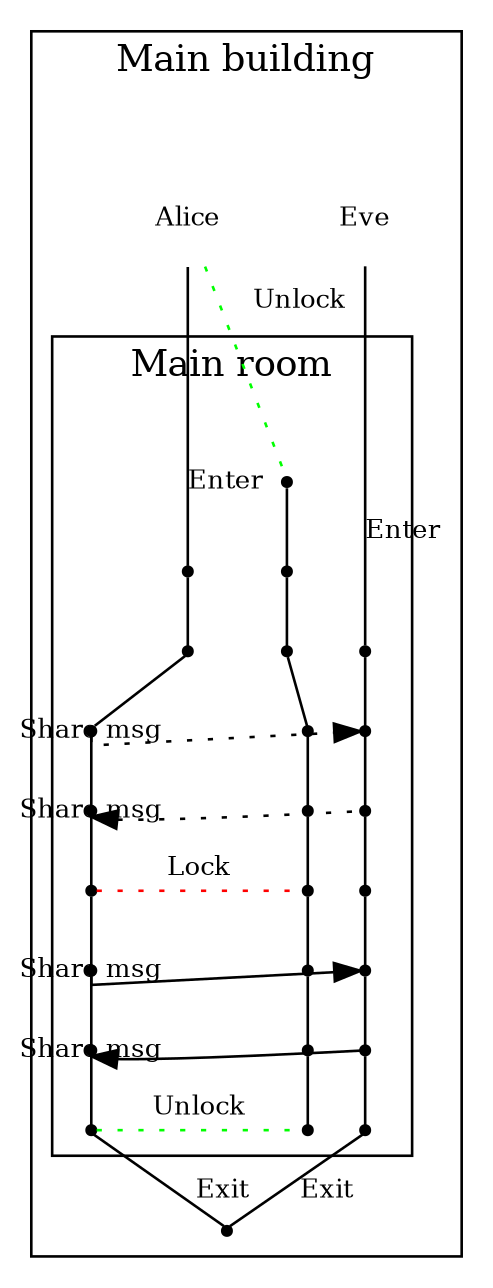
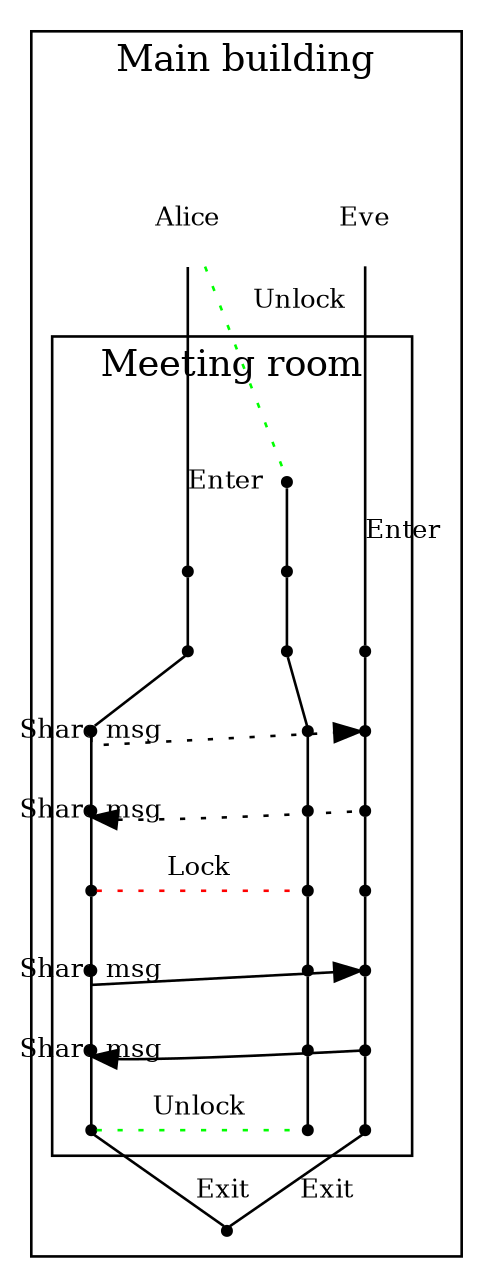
(232, 366) -> (232, 366)
